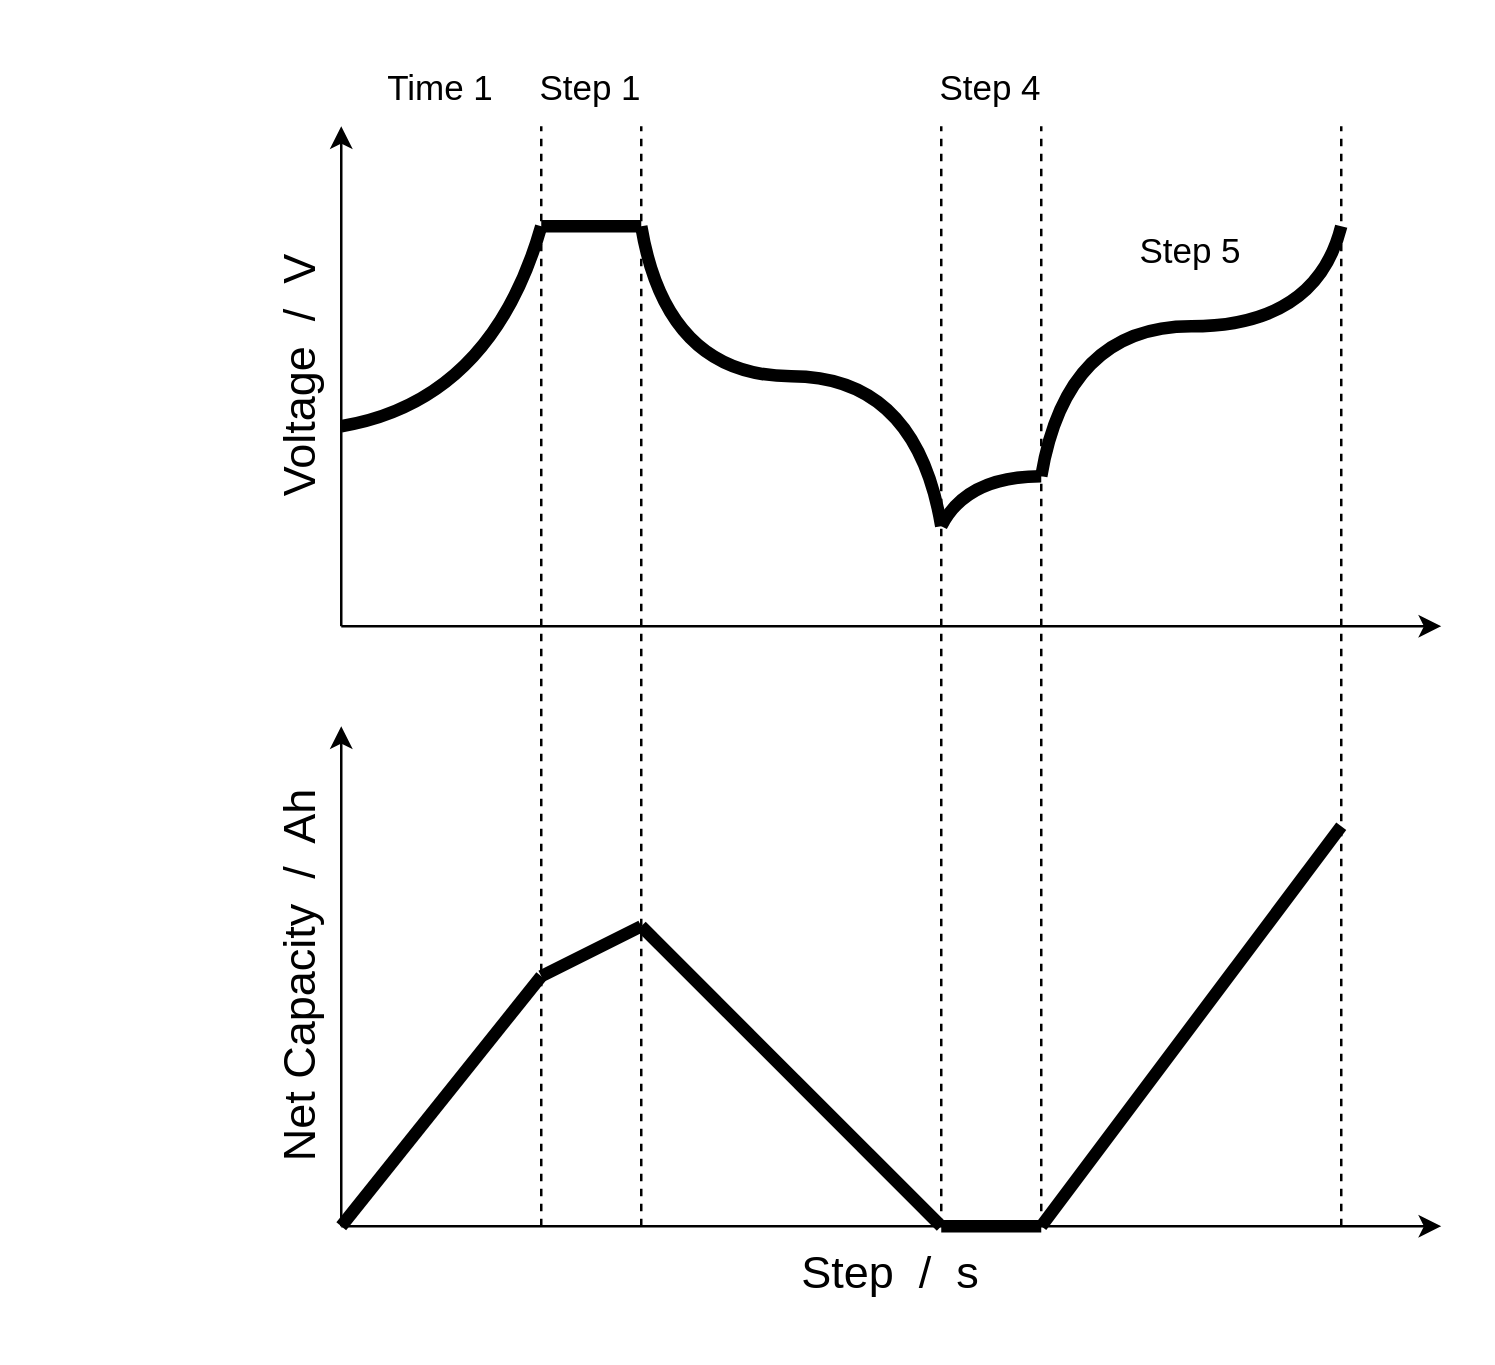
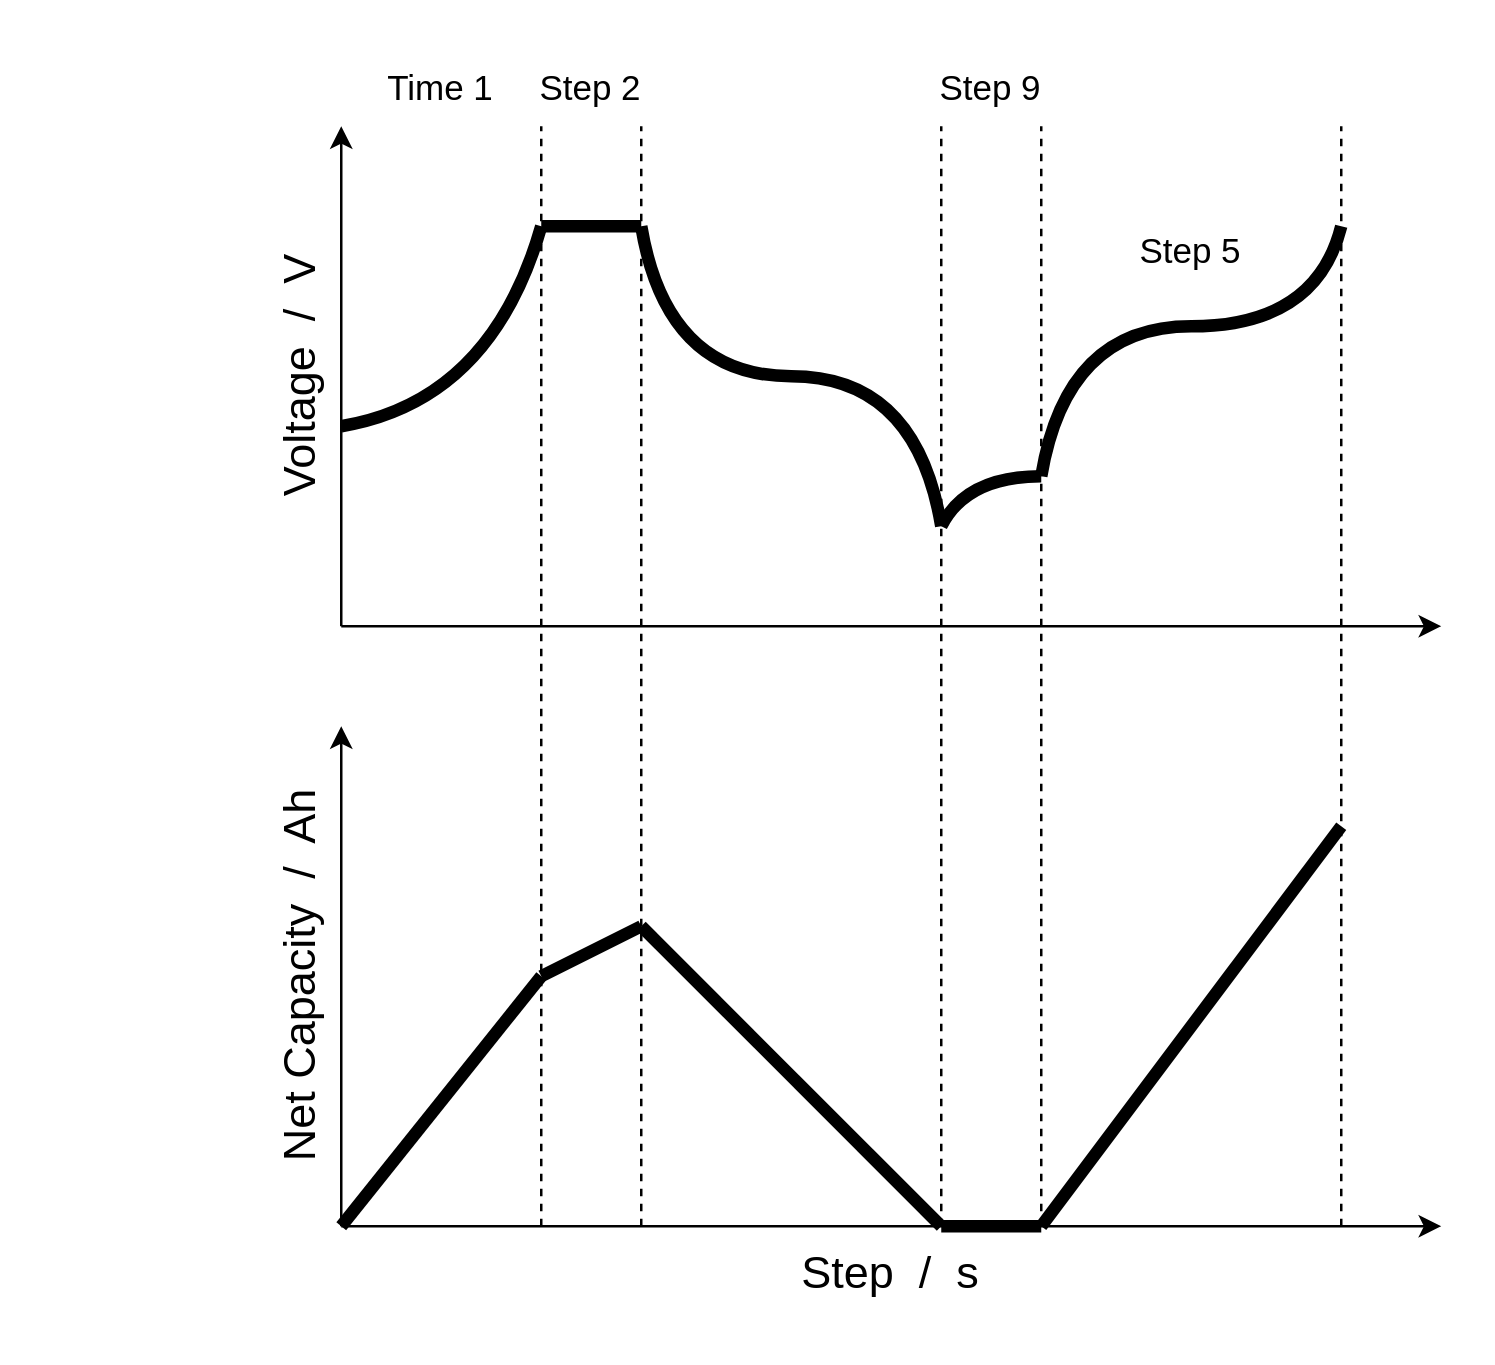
(591, 89) -> (591, 89)
(991, 89) -> (991, 89)
